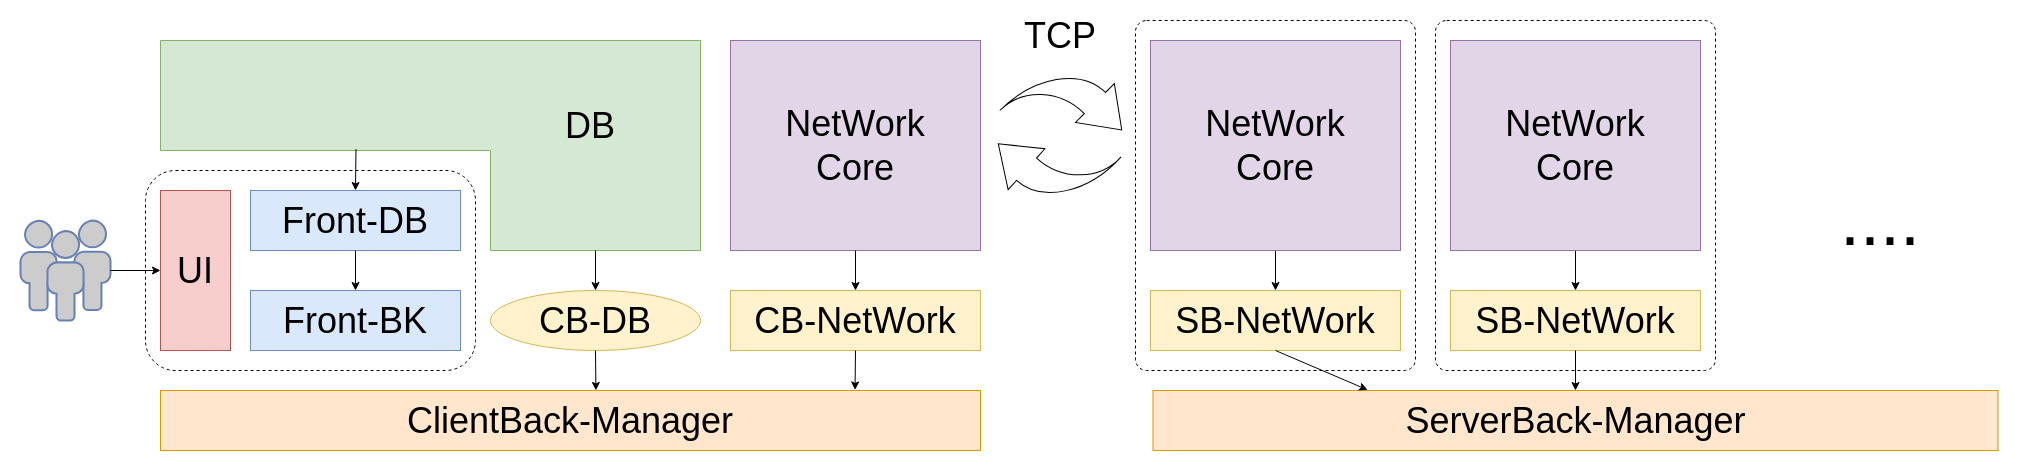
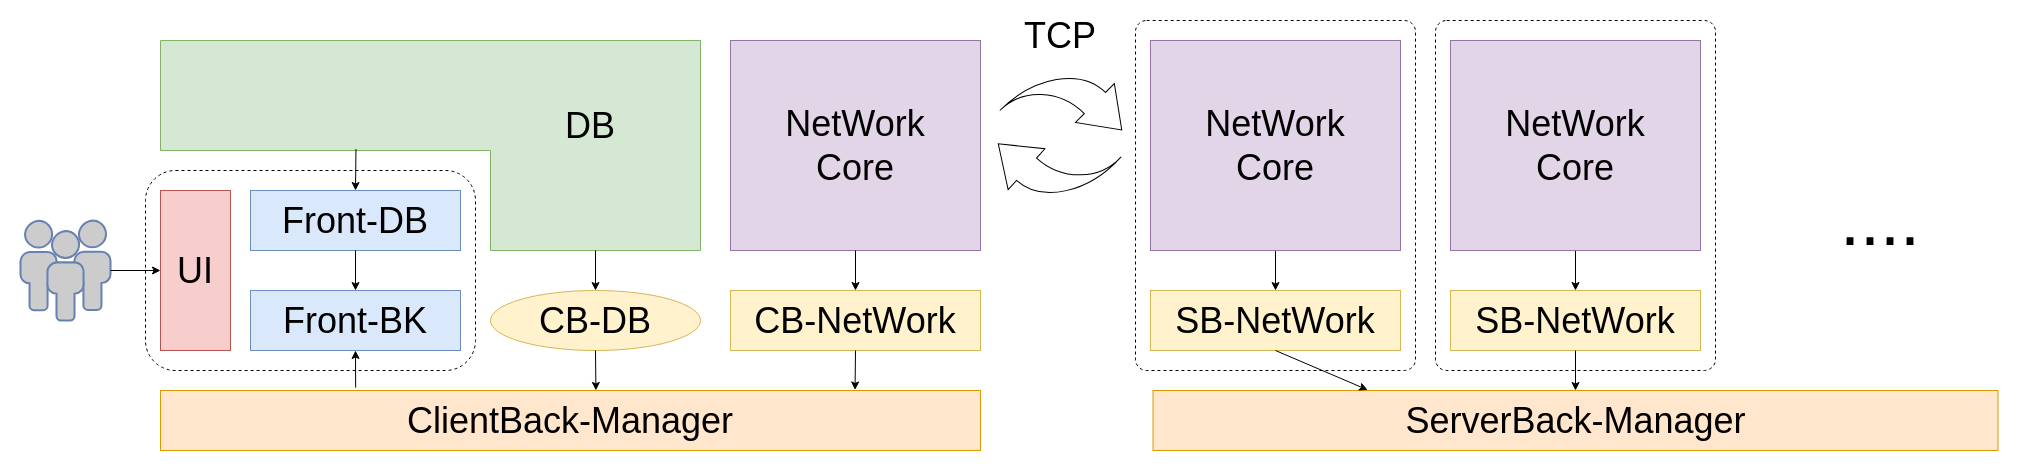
none -> (356, 372)
